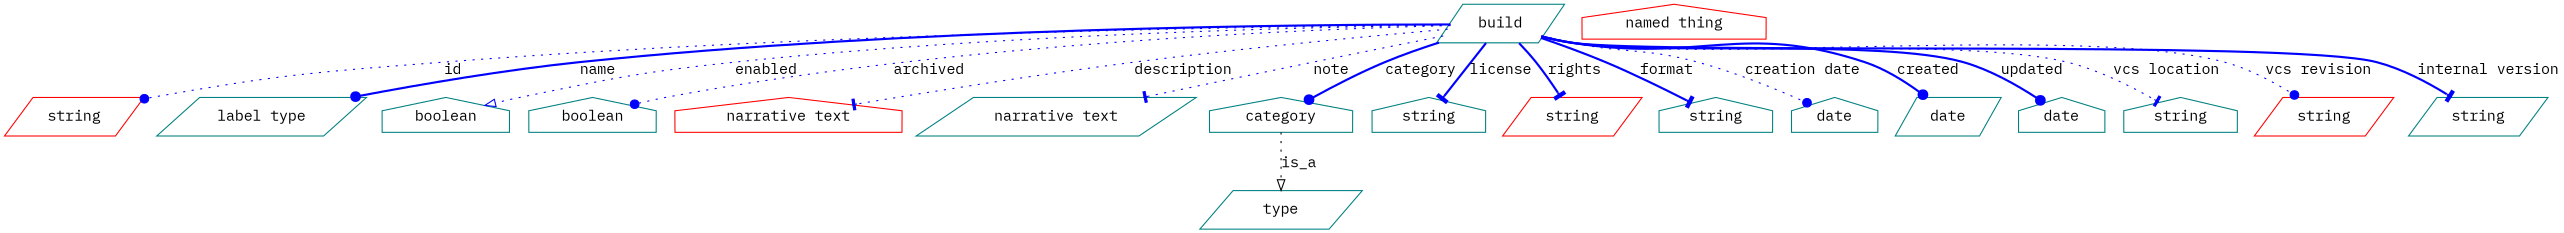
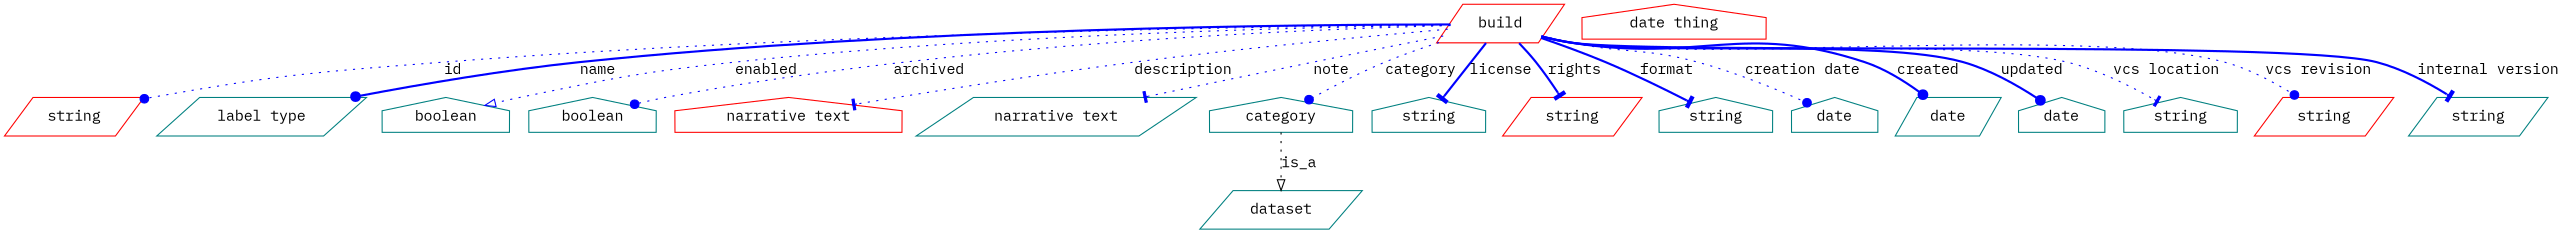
(1501, 24) -> (1501, 24)
(1674, 24) -> (1674, 24)
(1374, 67) -> (1374, 67)
(1281, 210) -> (1281, 210)
